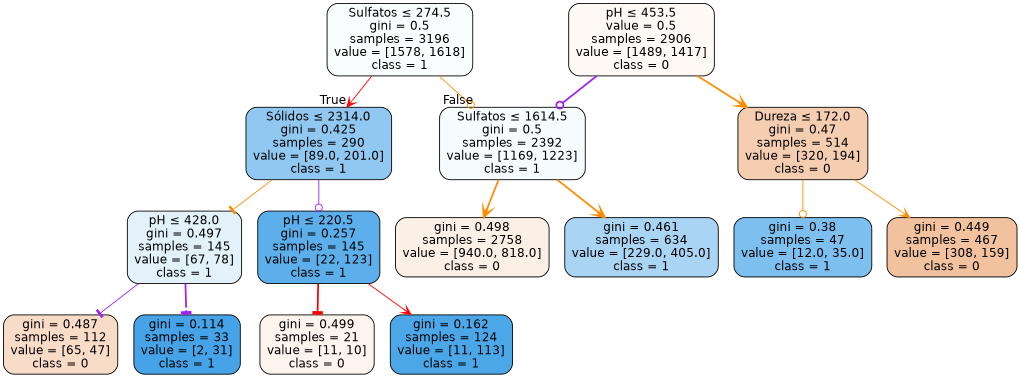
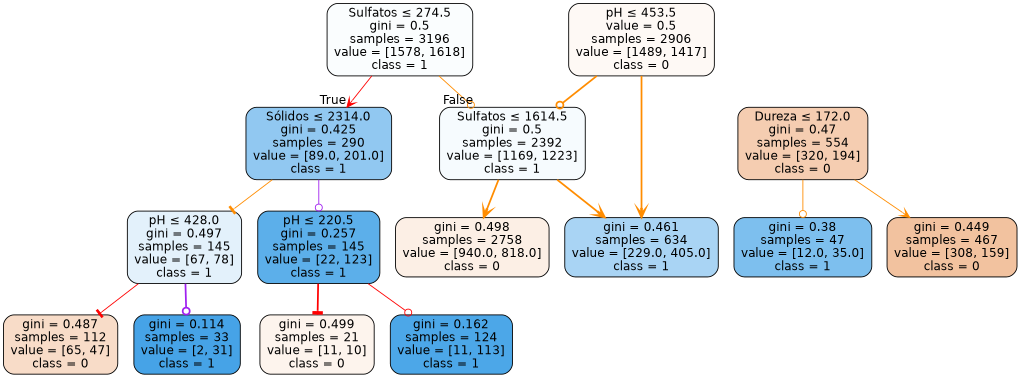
(580, 89) -> (580, 89)
(718, 89) -> (642, 142)
(803, 143) -> (803, 143)
(186, 296) -> (186, 296)
(387, 297) -> (387, 297)
(120, 298) -> (120, 298)
